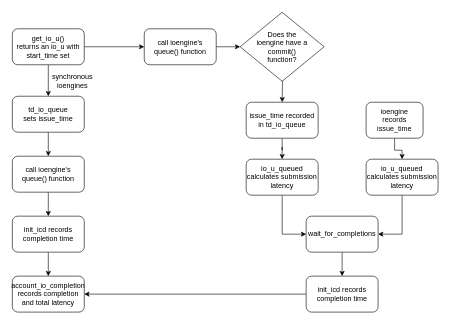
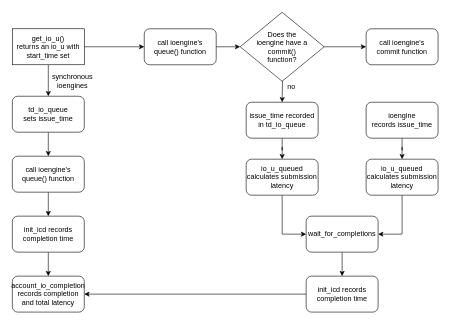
(48, 47) -> (48, 47)
none -> (360, 47)
none -> (402, 47)
none -> (291, 87)
(395, 120) -> (402, 120)
